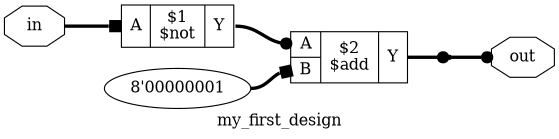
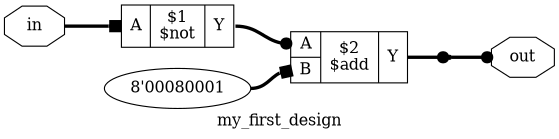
(178, 88) -> (178, 88)
